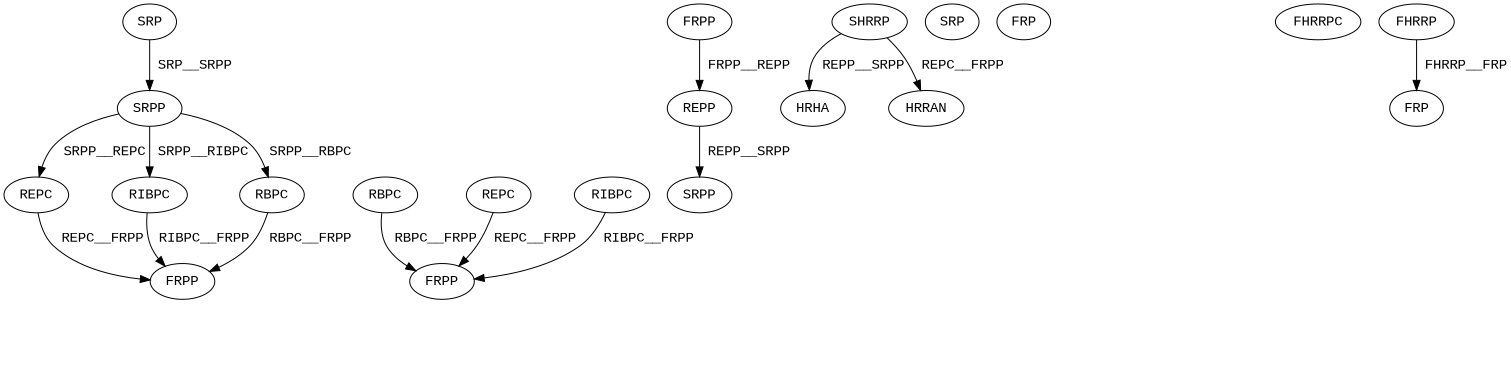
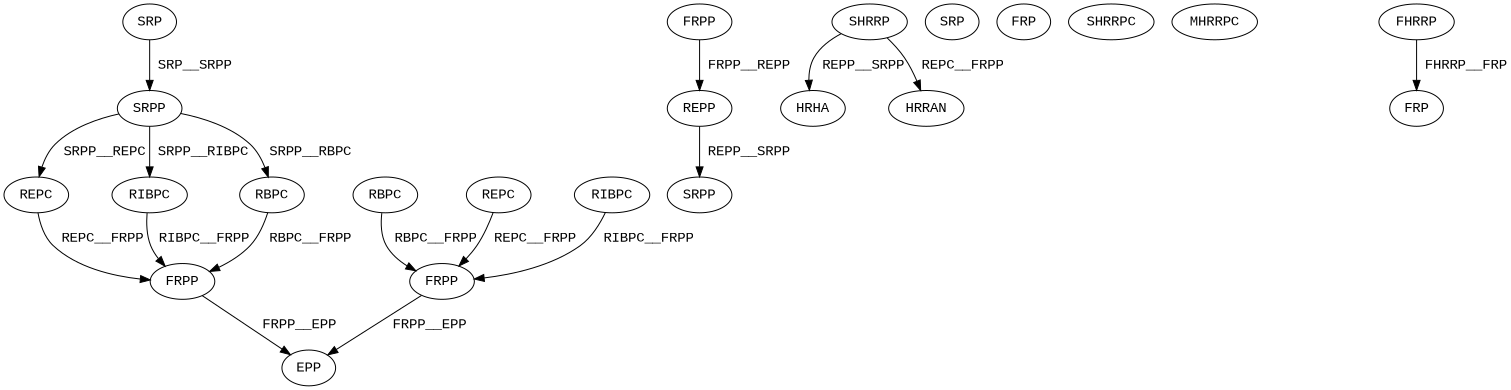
none -> (1111, 22)
none -> (1215, 22)
(1318, 22) -> none
none -> (309, 368)
